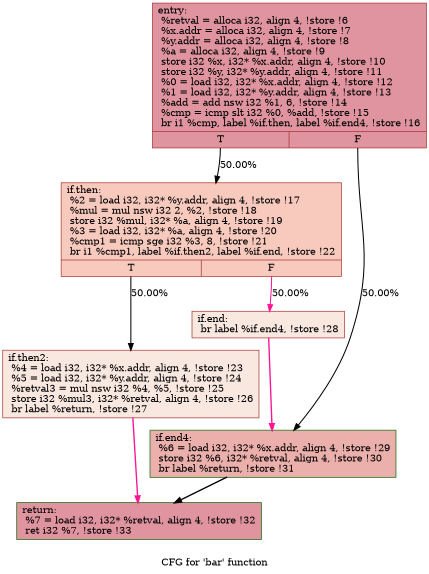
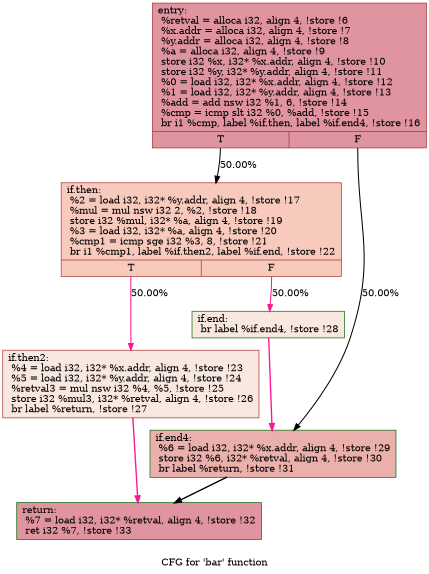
(131, 310) -> (131, 310)
(268, 325) -> (268, 325)
